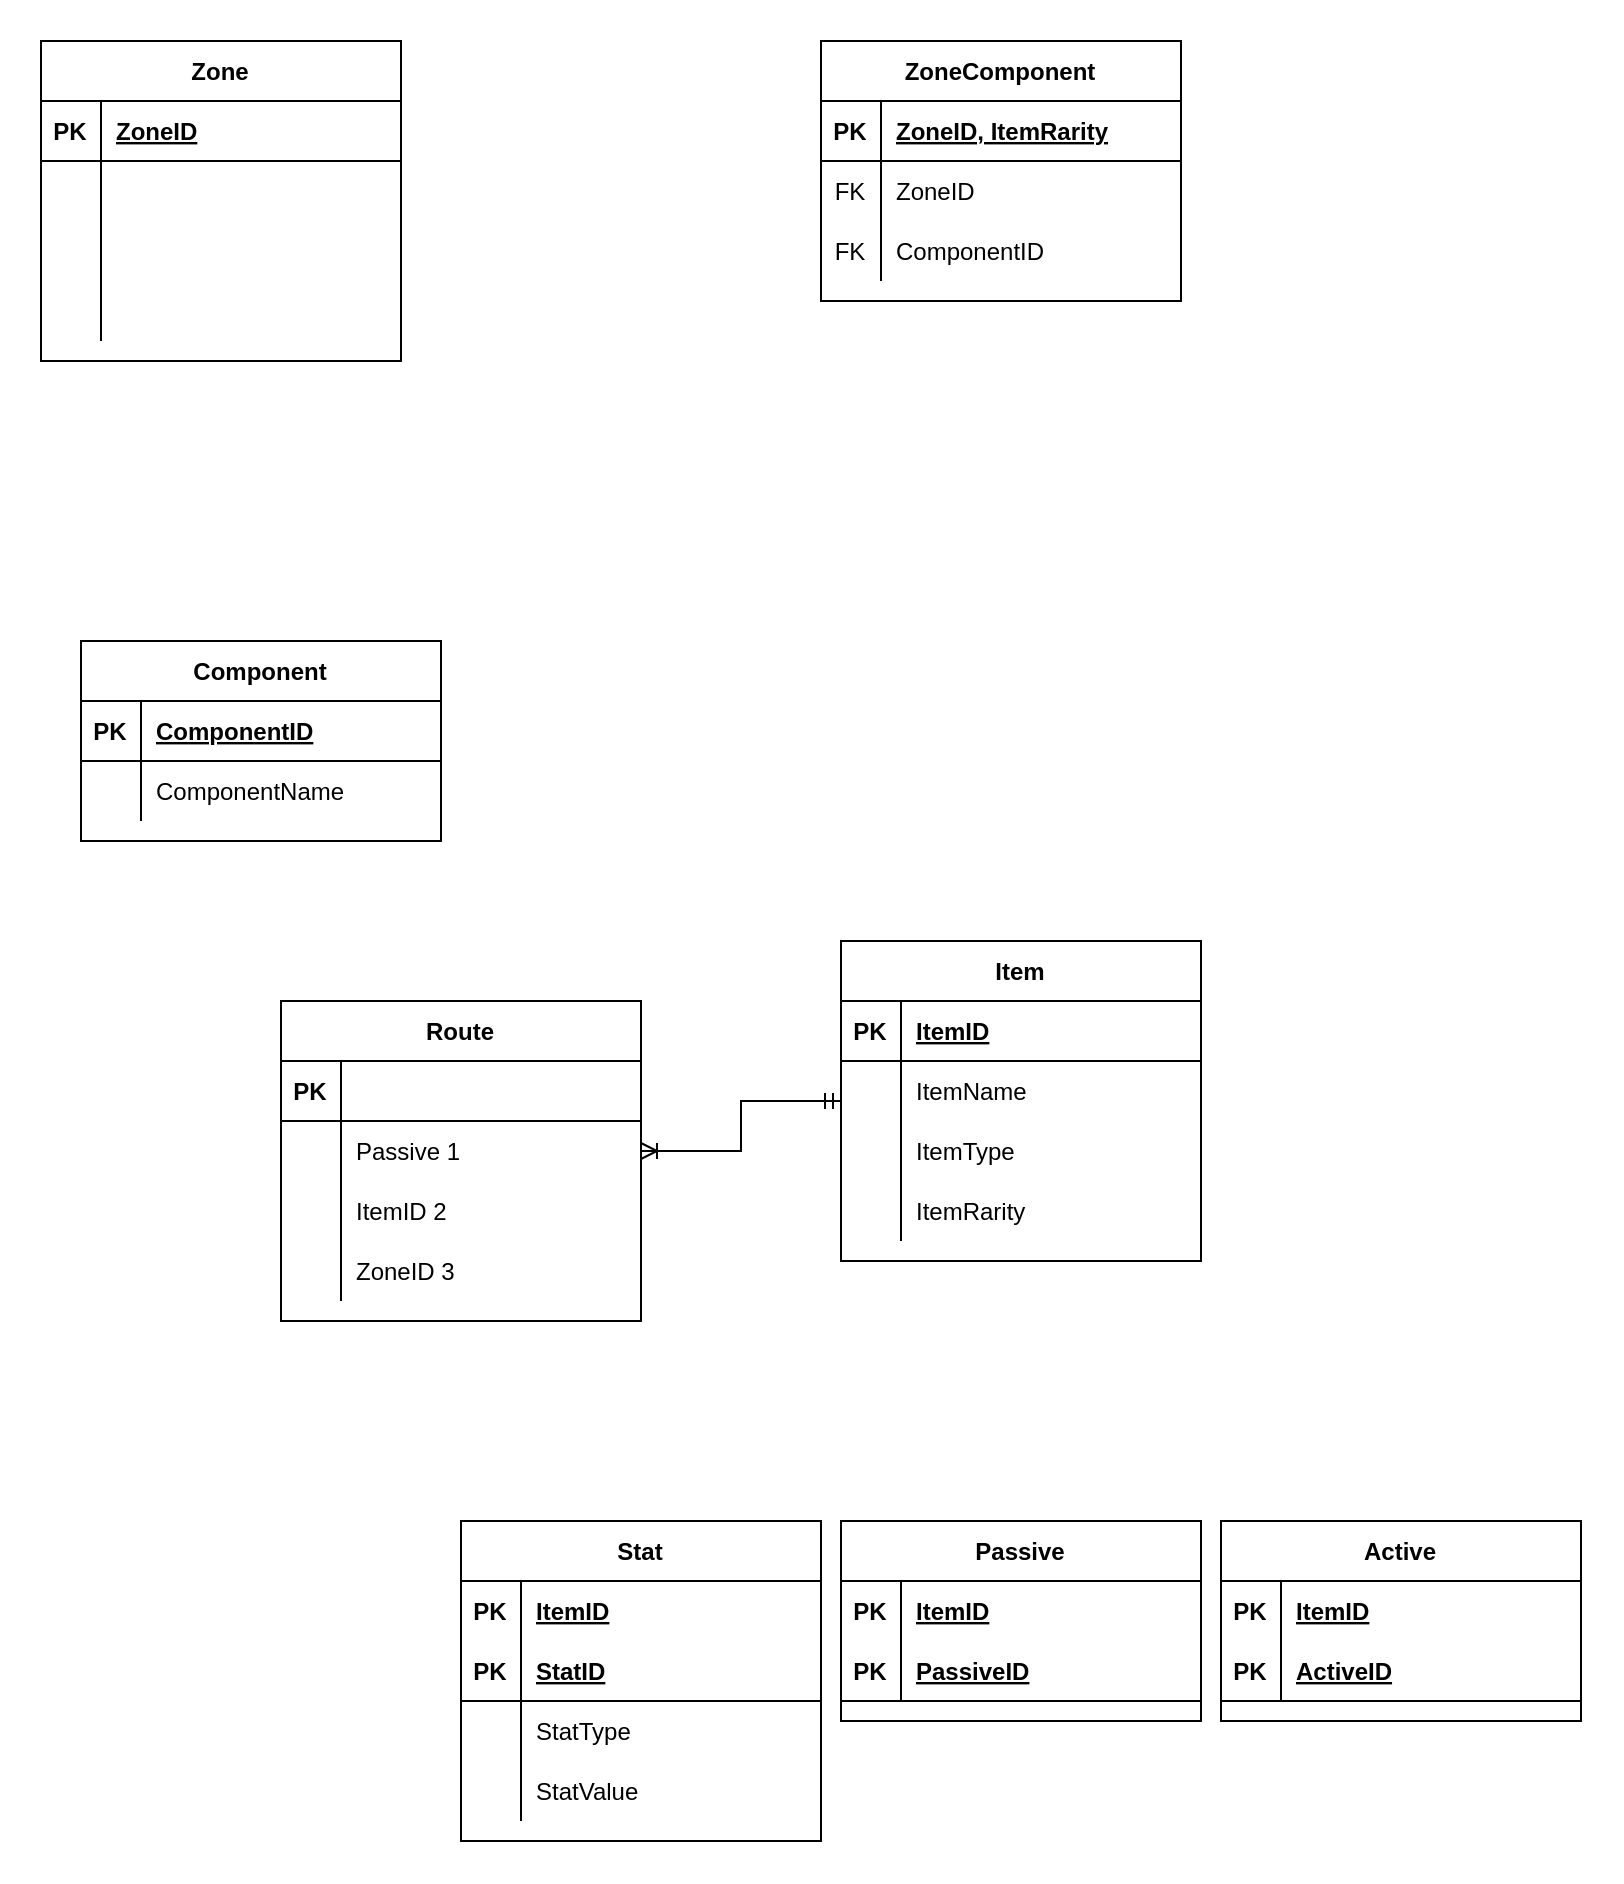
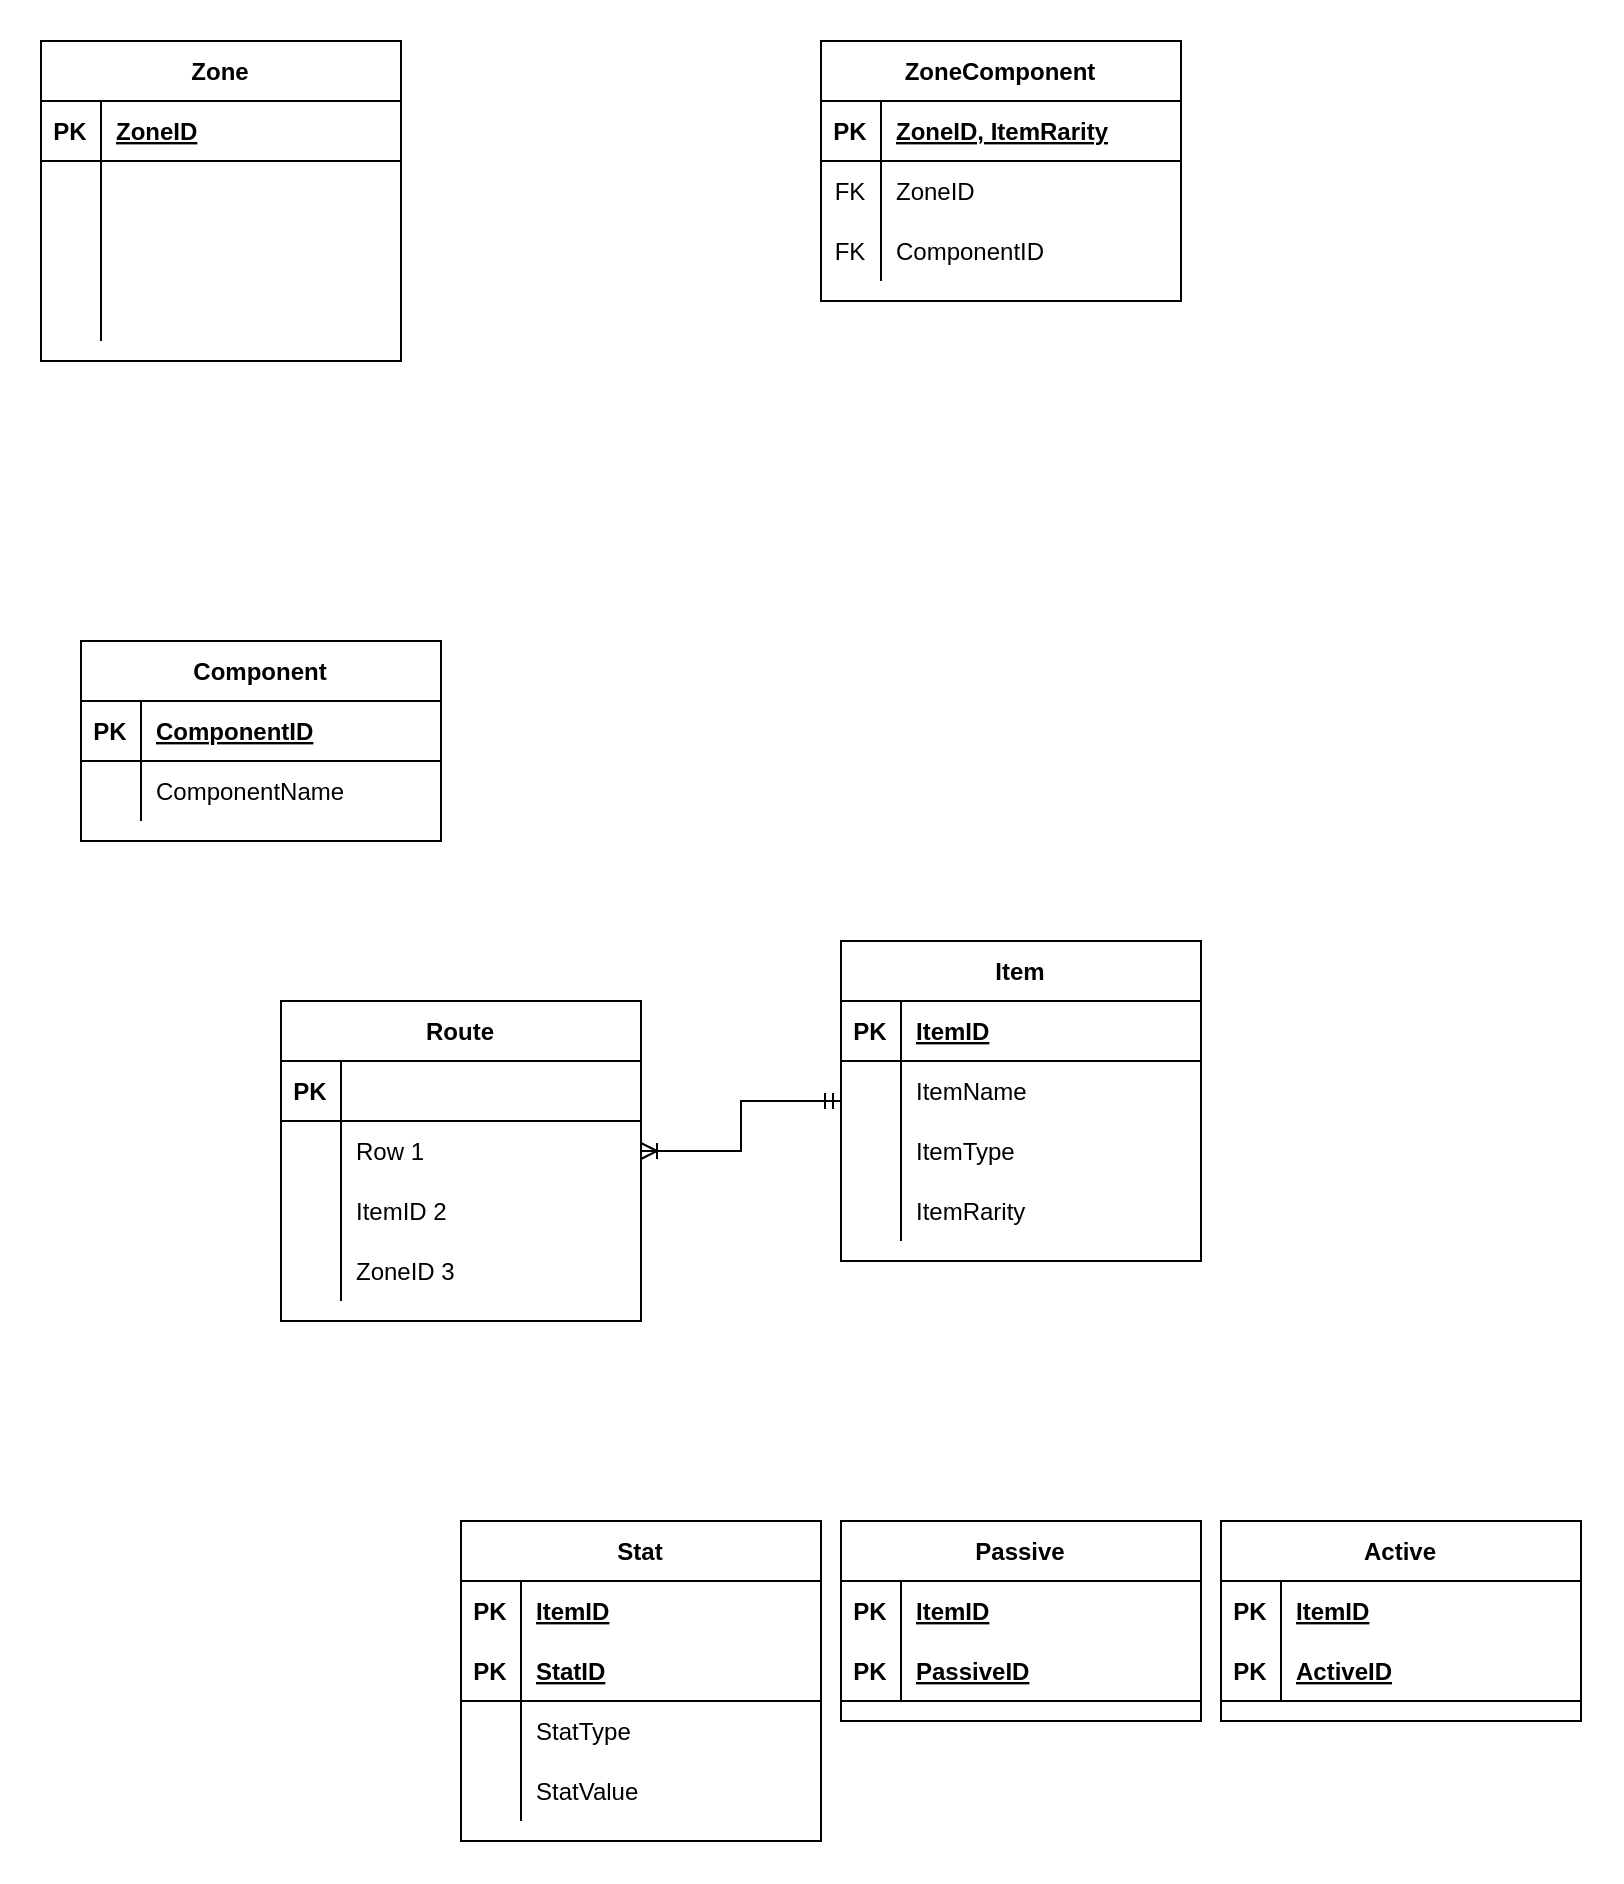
(410, 1152) -> (386, 1152)
